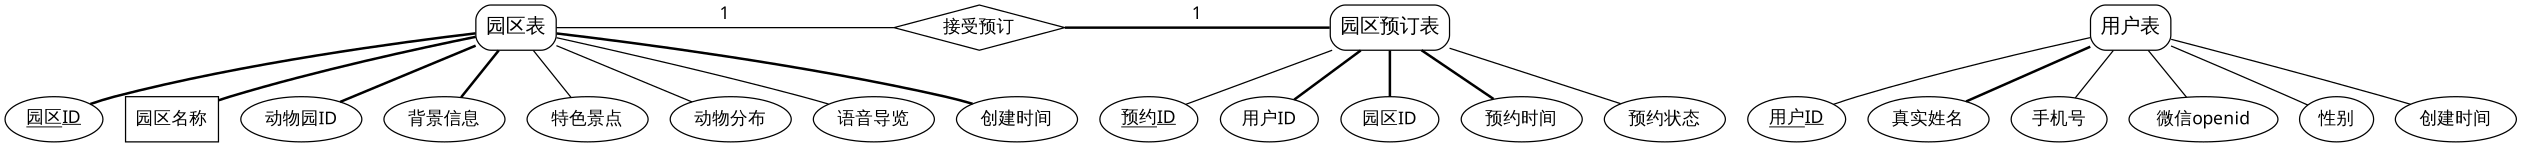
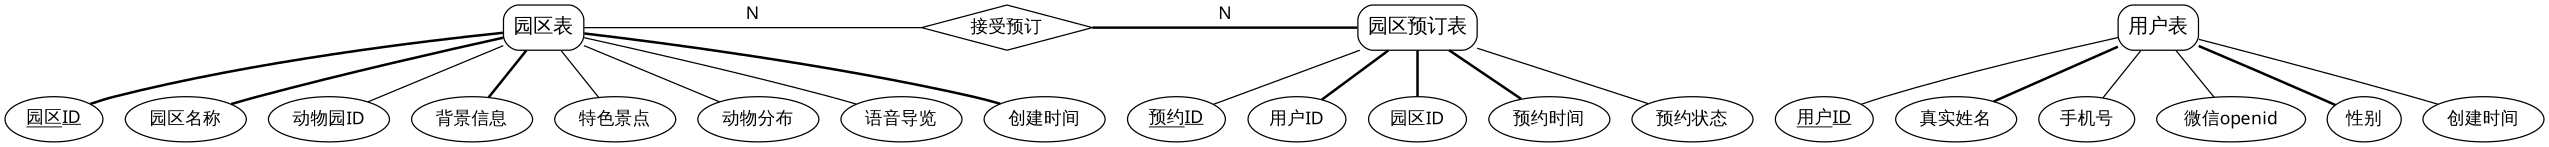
(725, 14) -> (753, 14)
(1197, 14) -> (1225, 14)
(408, 74) -> (435, 74)
(2240, 75) -> (2267, 75)
(172, 119) -> (186, 119)
